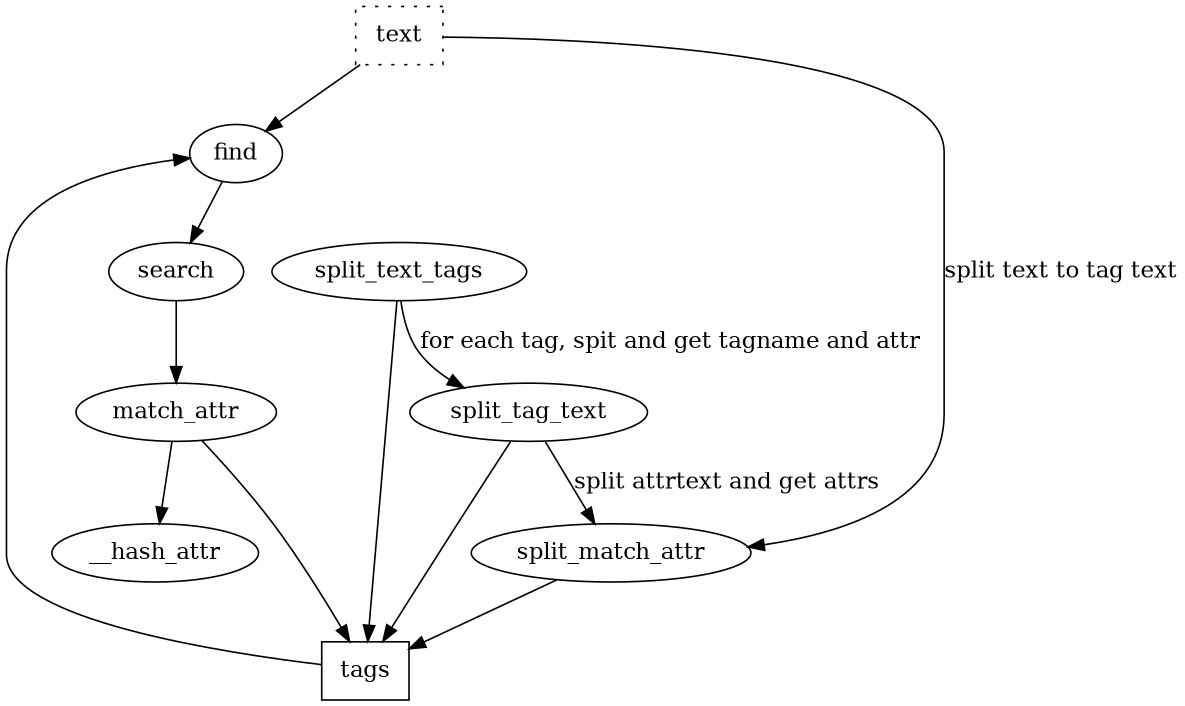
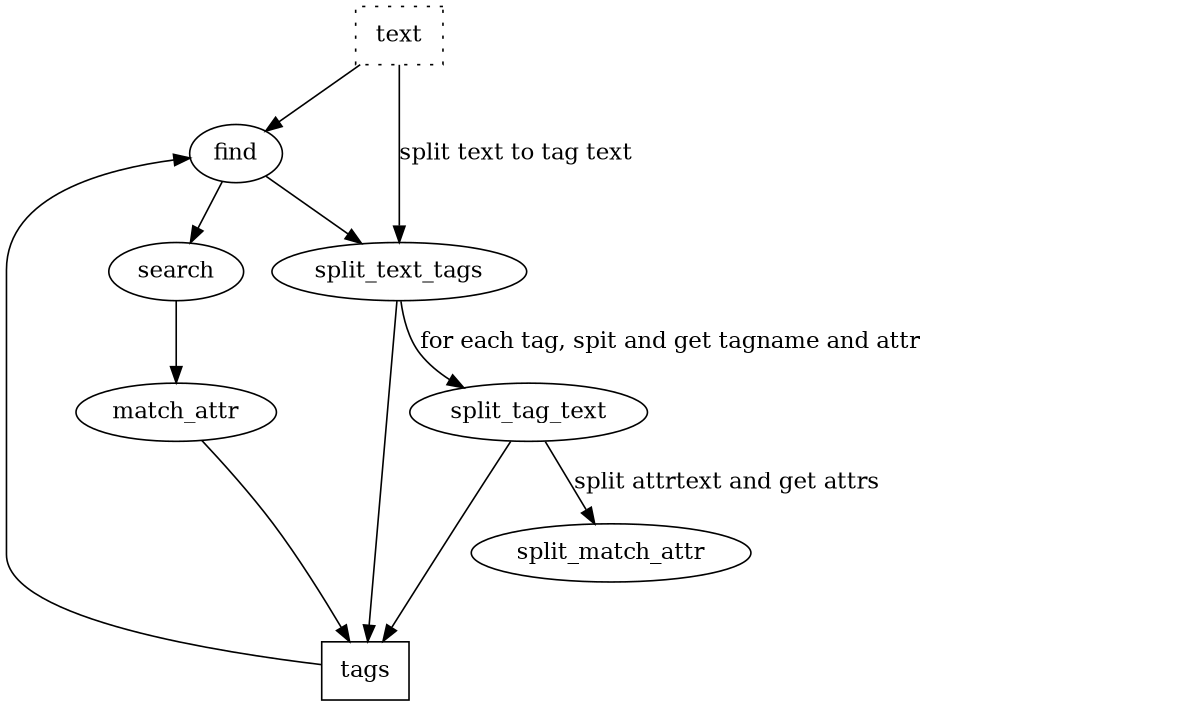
(938, 138) -> (399, 145)
none -> (307, 205)
(155, 553) -> none
(490, 611) -> none
